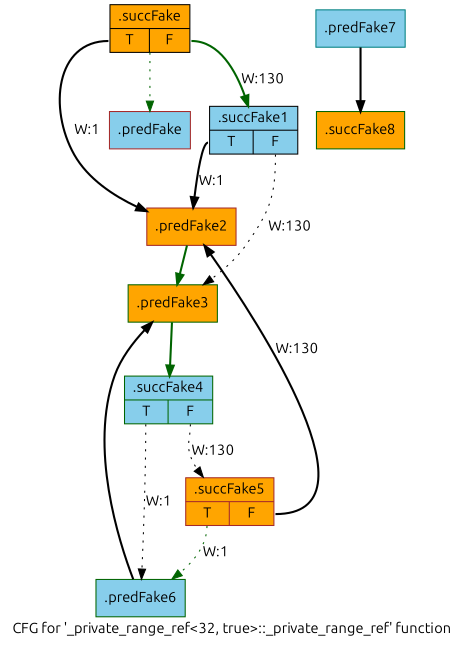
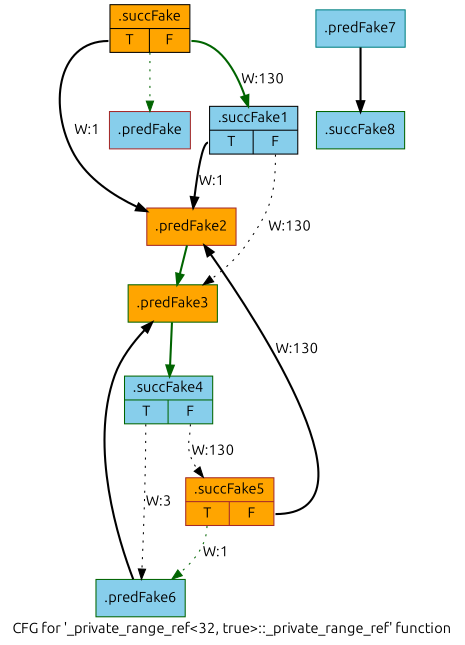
(361, 130) -> (361, 130)
(159, 502) -> (159, 502)
